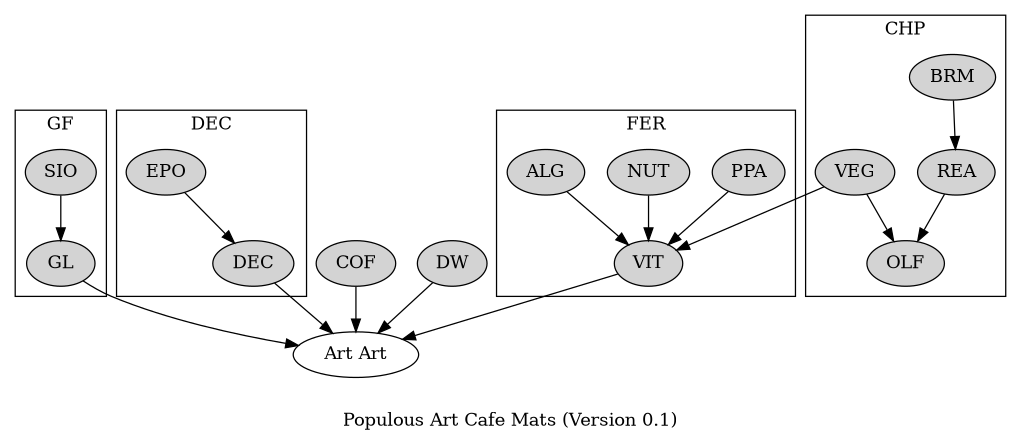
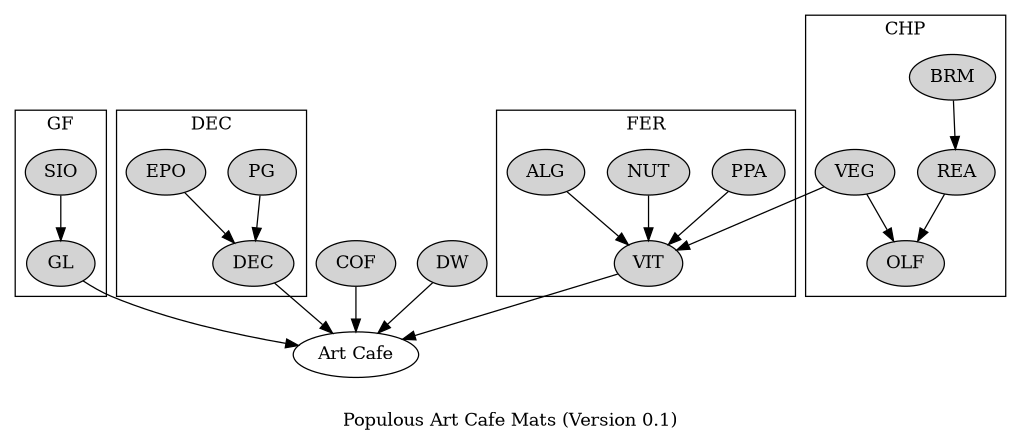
none -> (262, 172)
(356, 355) -> (356, 355)
